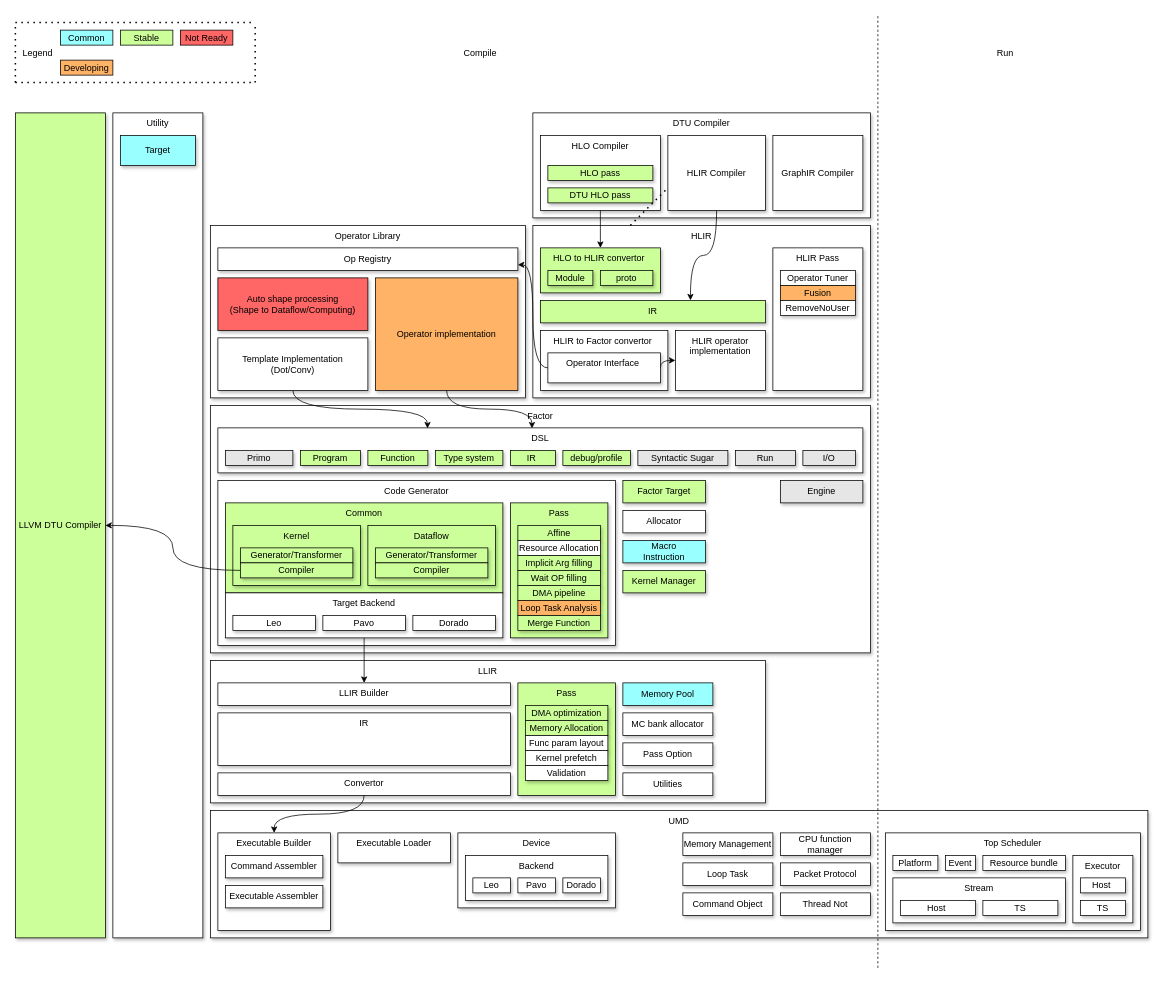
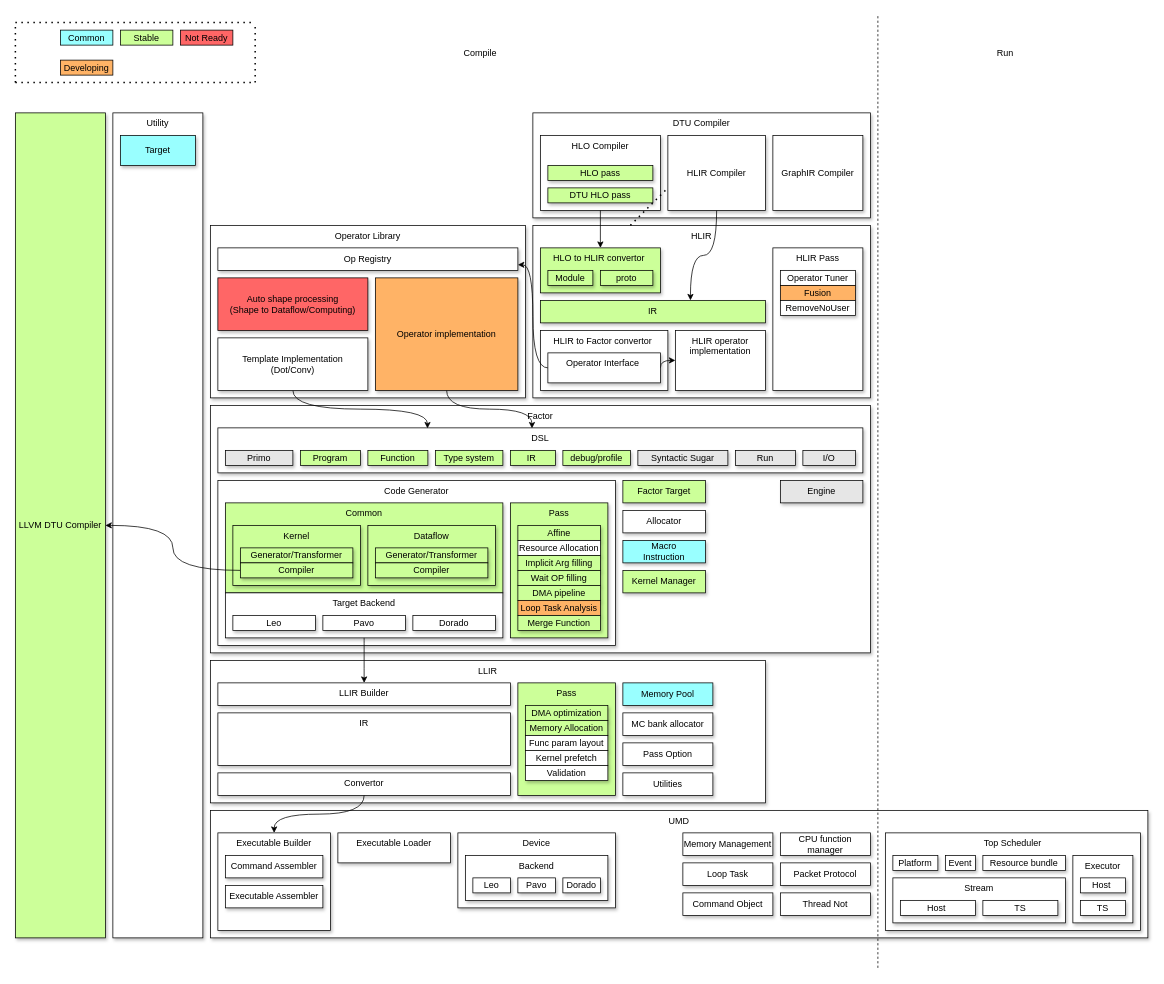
(38, 53) -> none
